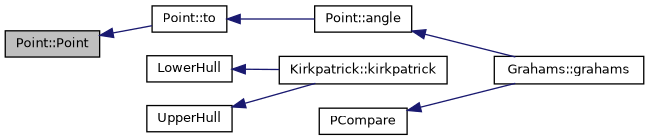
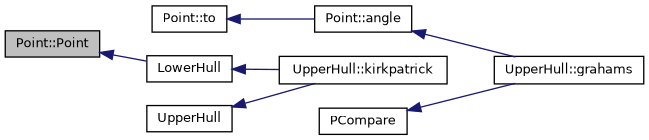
(133, 29) -> (130, 58)
(363, 70) -> (363, 70)
(569, 70) -> (569, 70)
